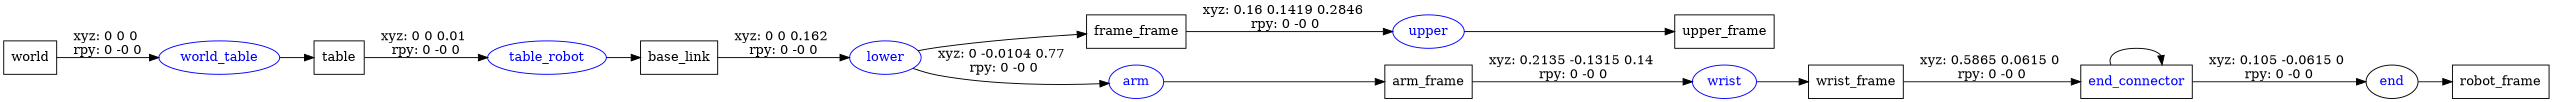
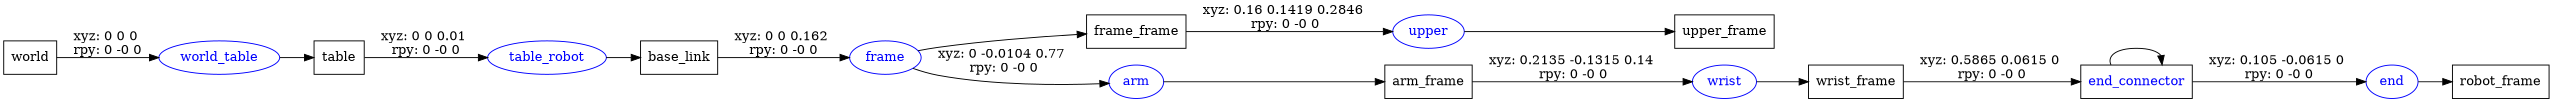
(885, 58) -> (885, 58)
(2392, 82) -> (2392, 82)
